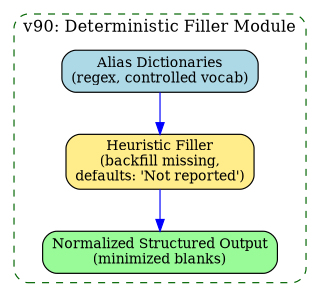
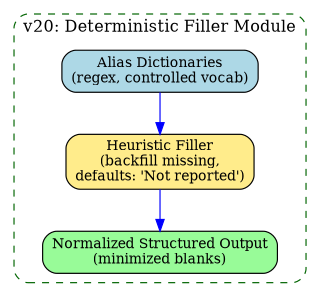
(160, 27) -> (160, 27)
